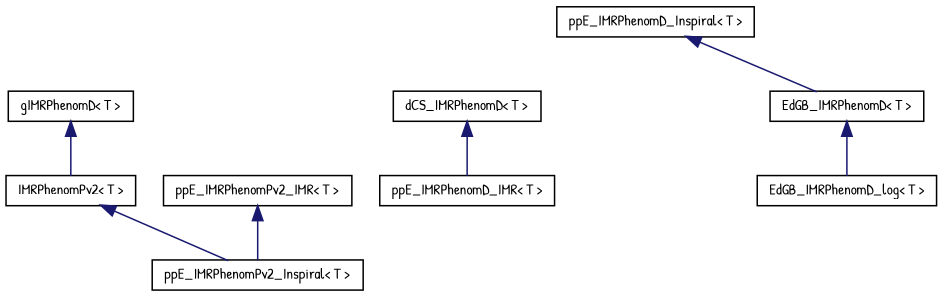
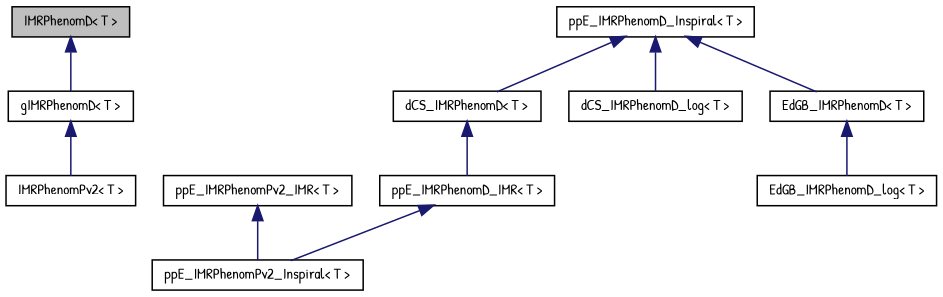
none -> (71, 22)
none -> (554, 67)
none -> (656, 106)
(171, 236) -> (355, 236)
